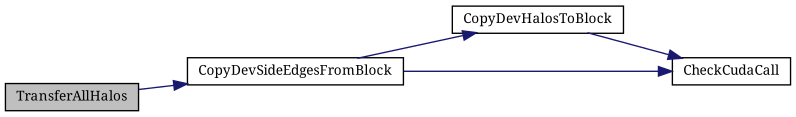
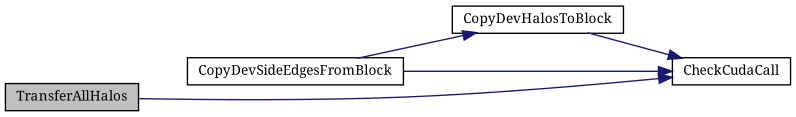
(156, 87) -> (399, 97)
